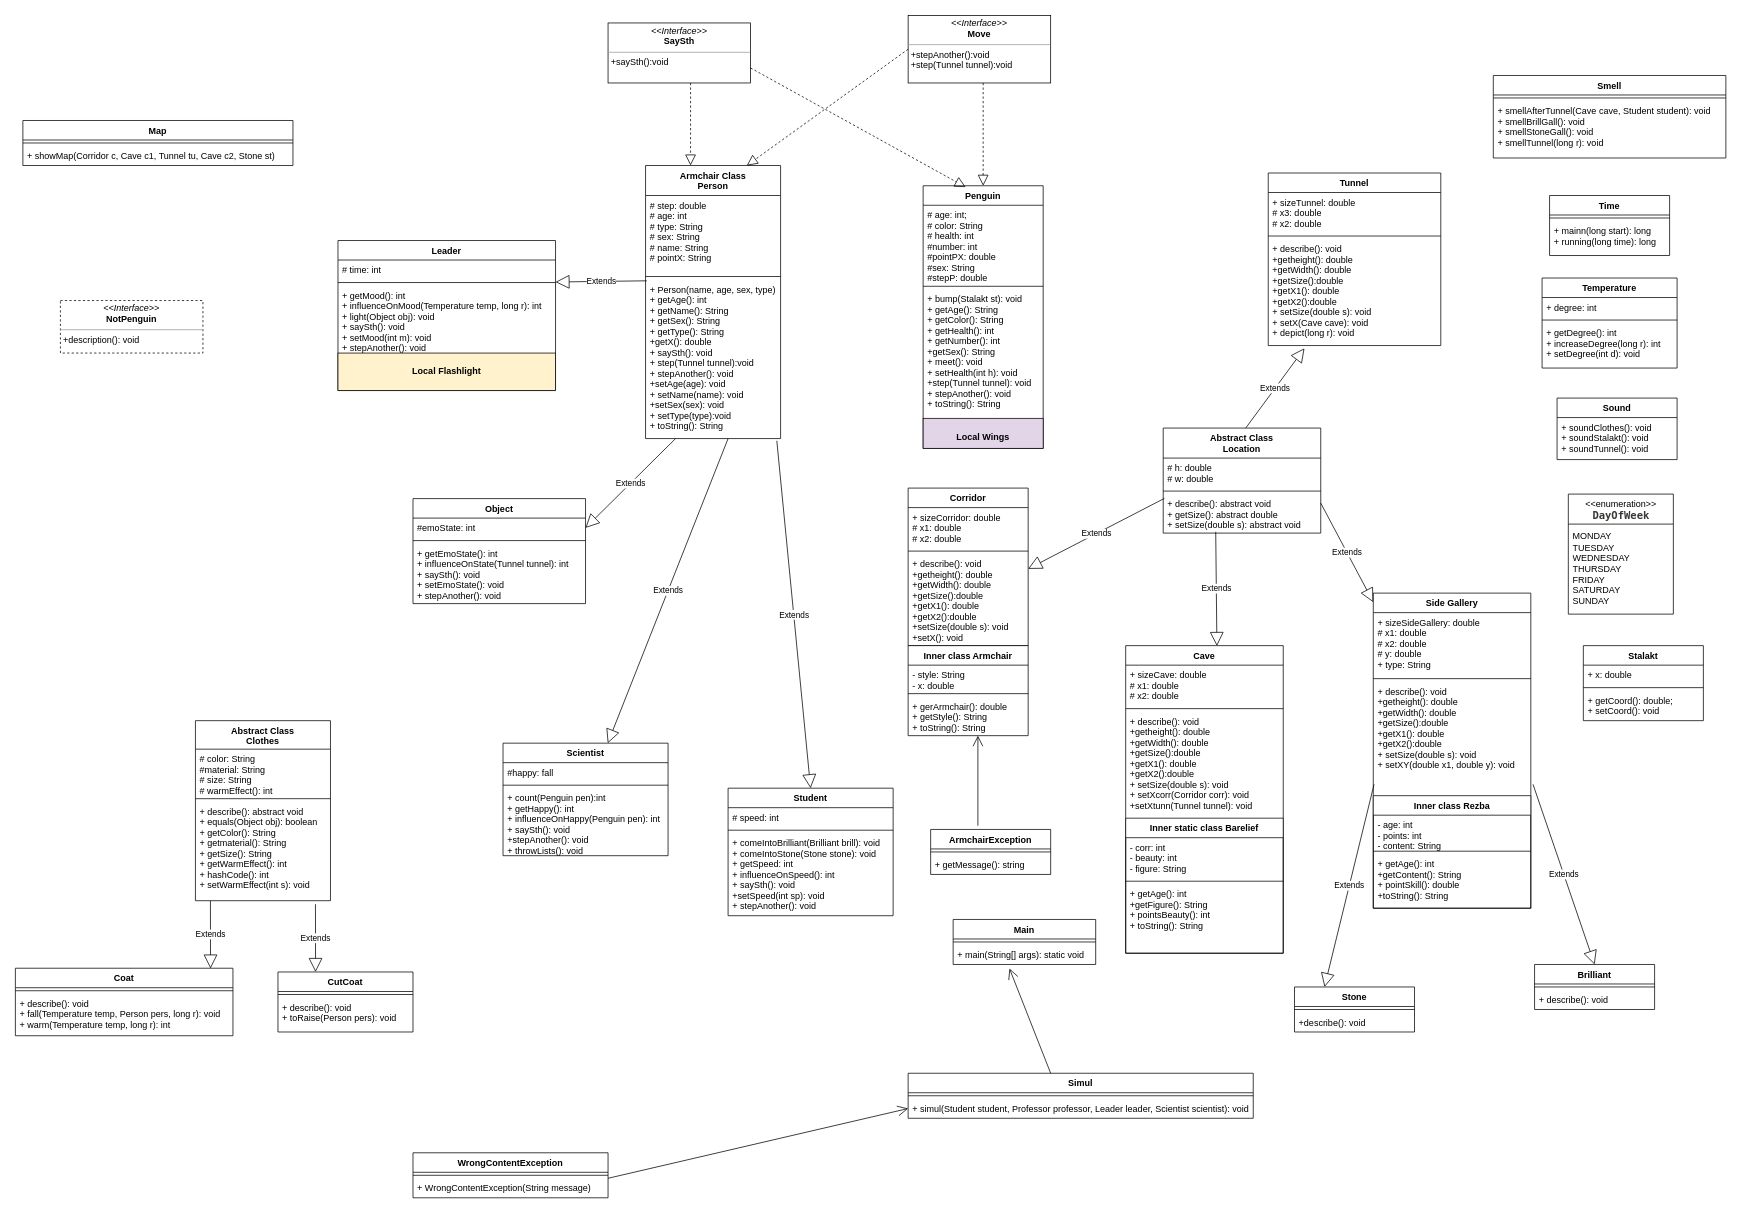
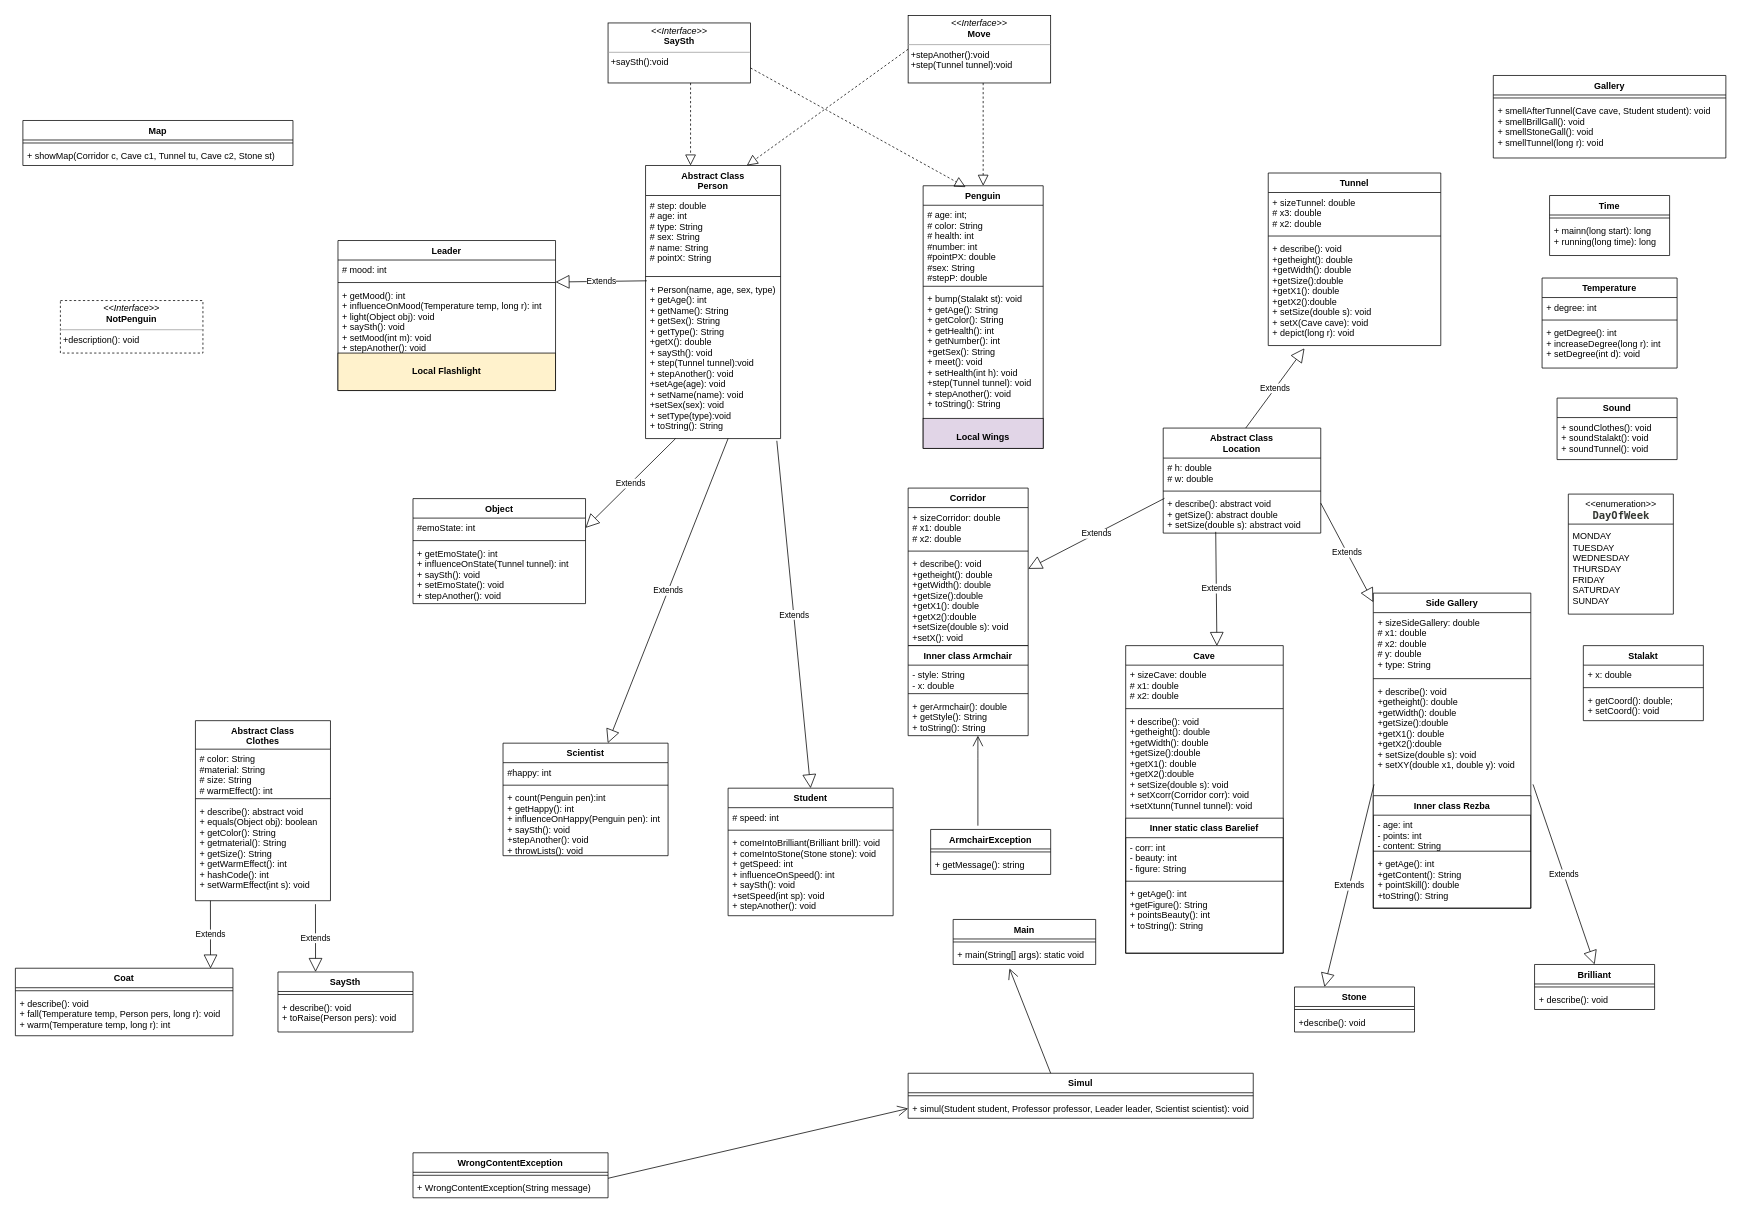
(1609, 86) -> (1609, 86)
(713, 176) -> (713, 176)
(364, 270) -> (365, 270)
(533, 773) -> (531, 773)
(345, 982) -> (345, 982)
